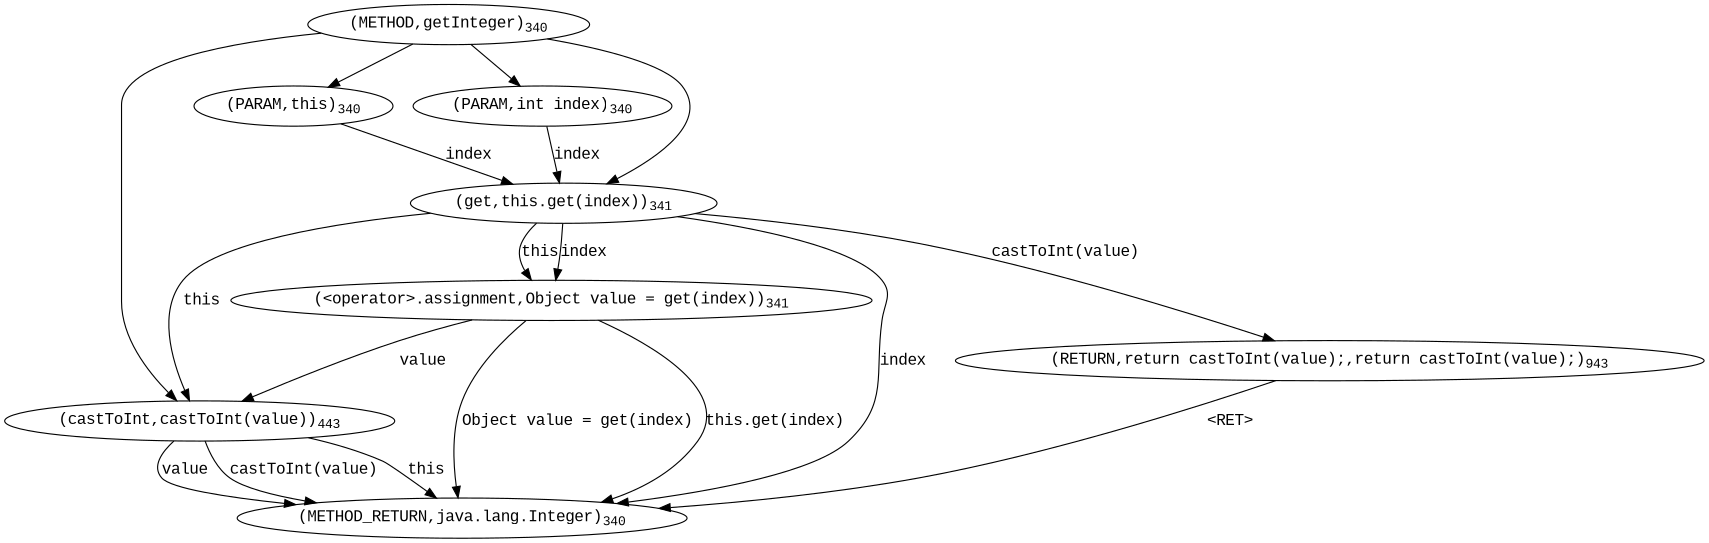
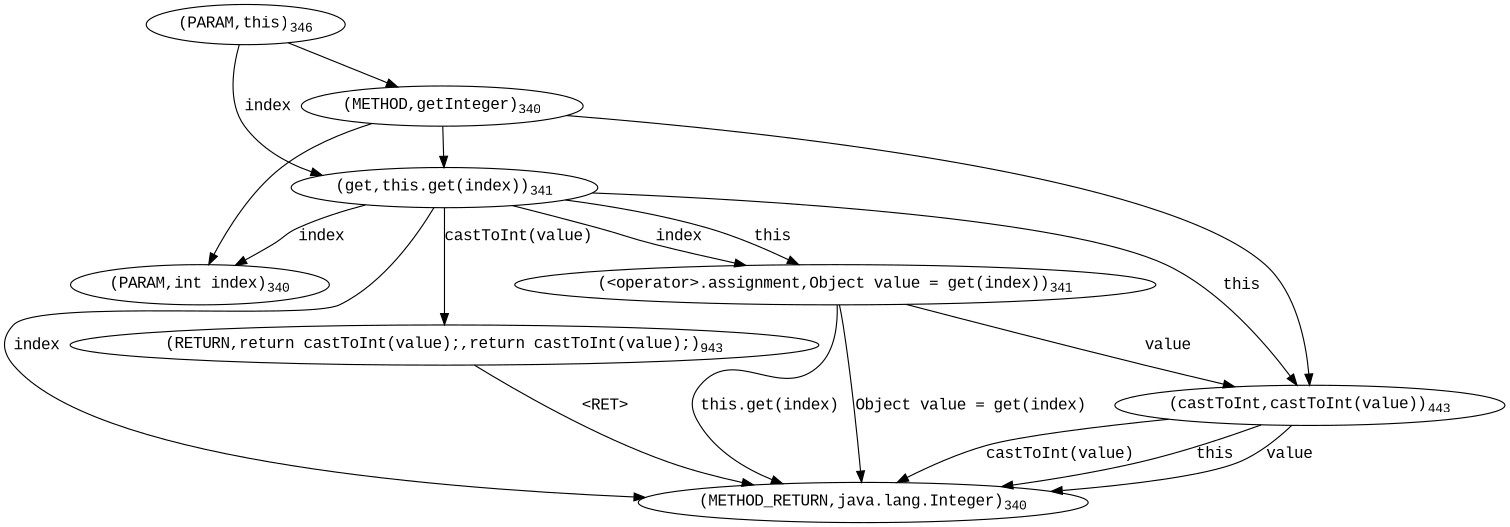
(376, 63) -> (338, 63)
(349, 104) -> (302, 23)
(552, 149) -> (302, 226)
